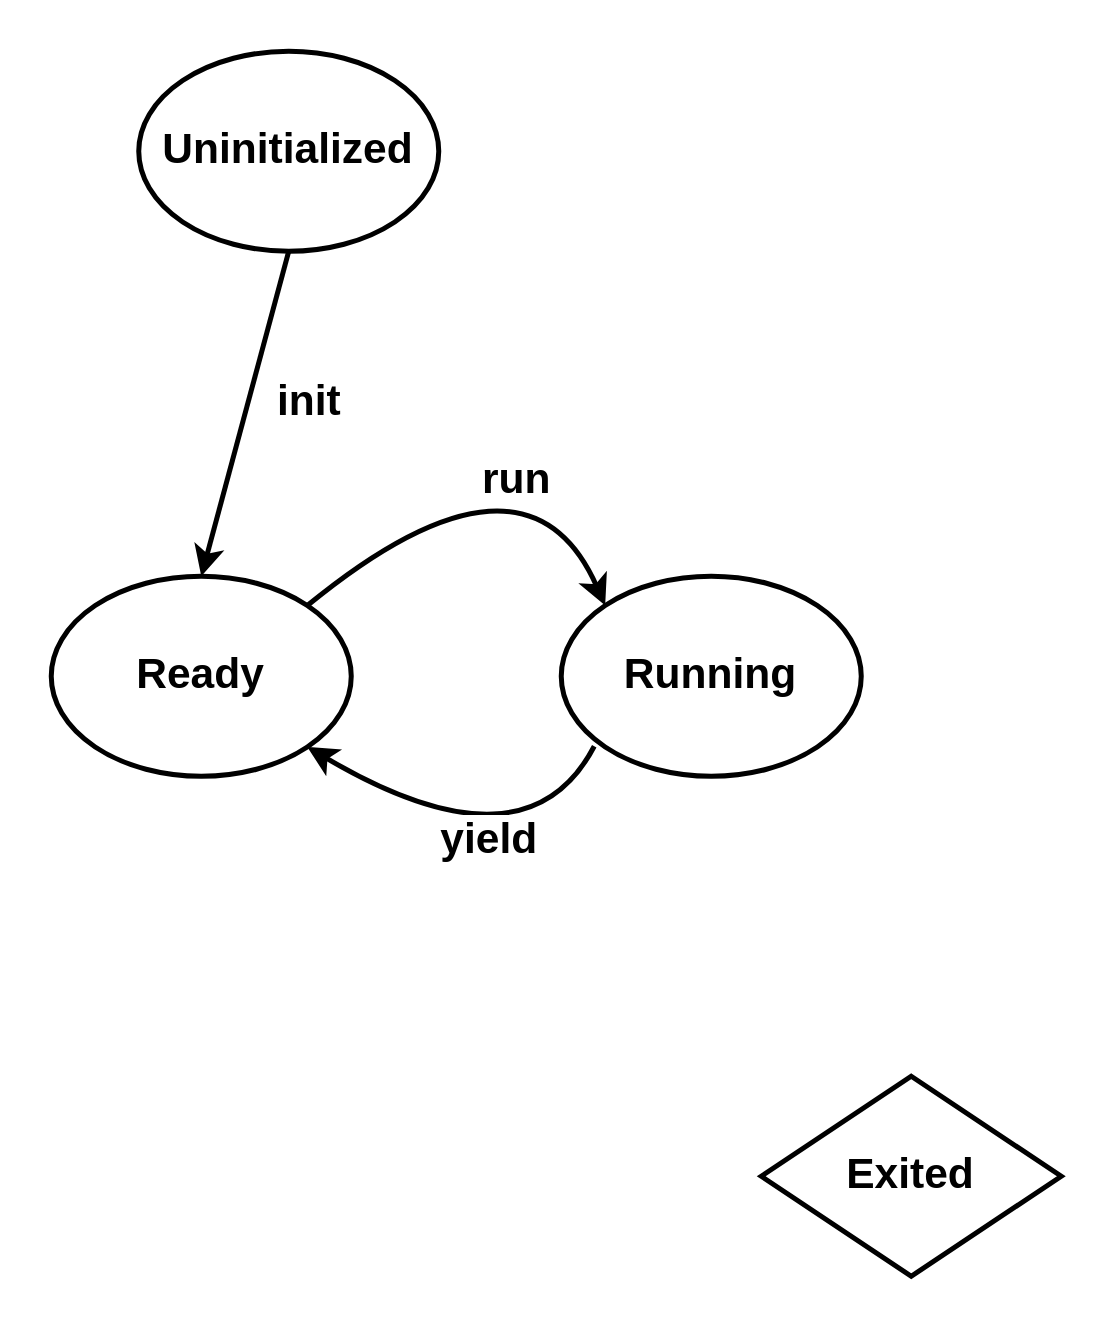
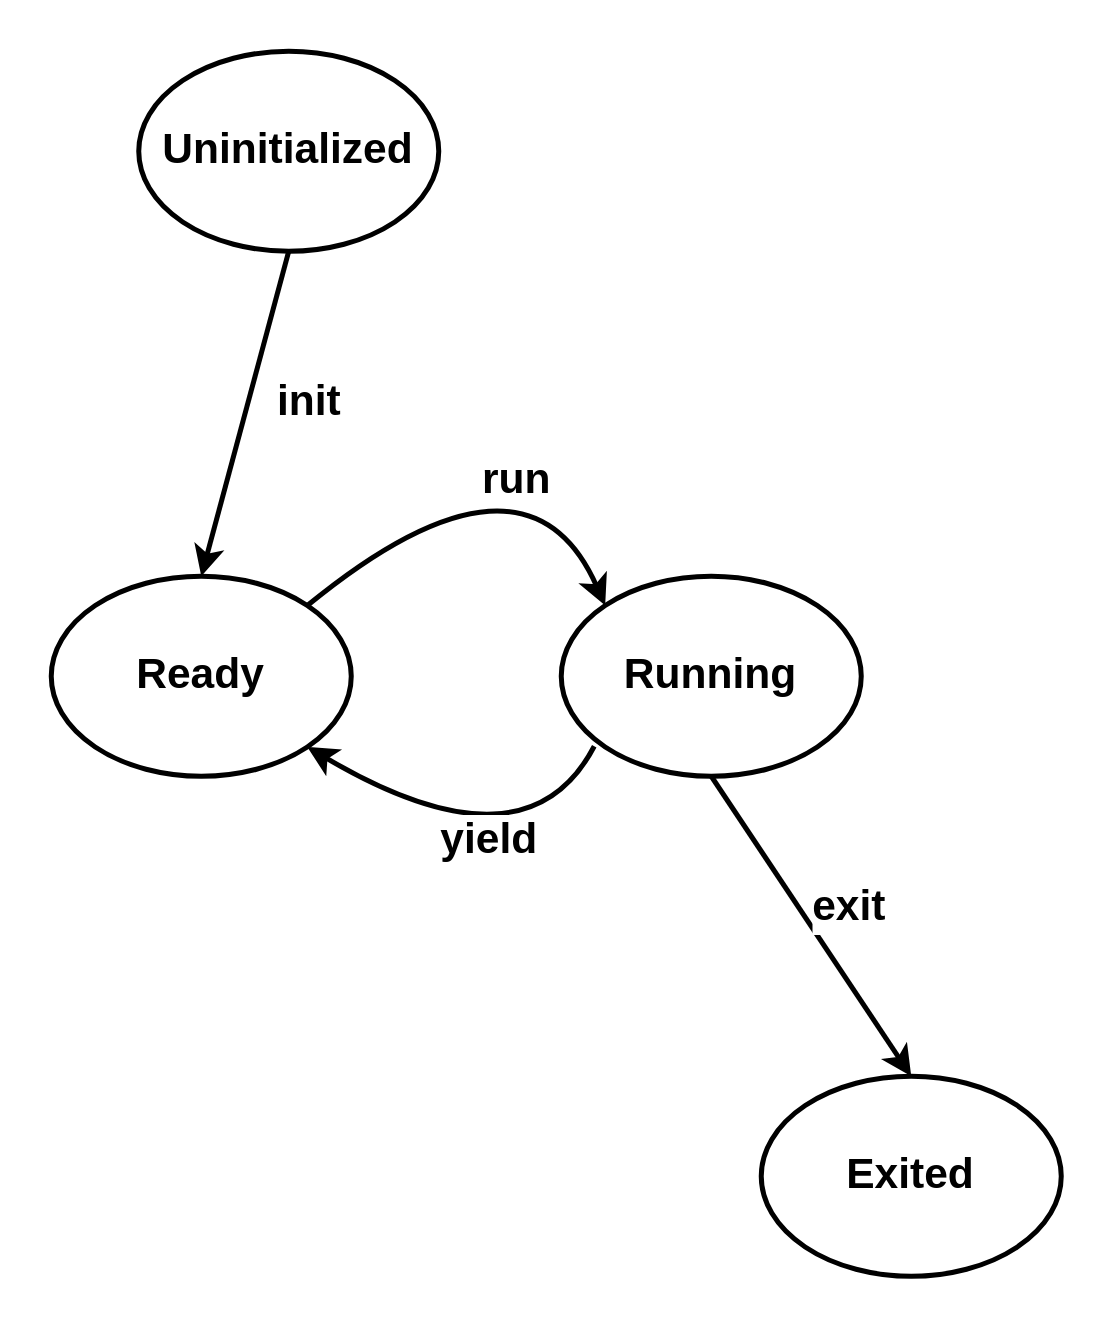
none -> (806, 918)
(911, 1176) -> (911, 1176)
